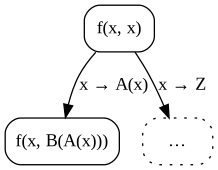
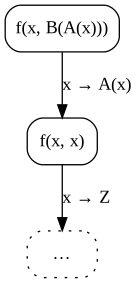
(78, 77) -> (62, 78)
